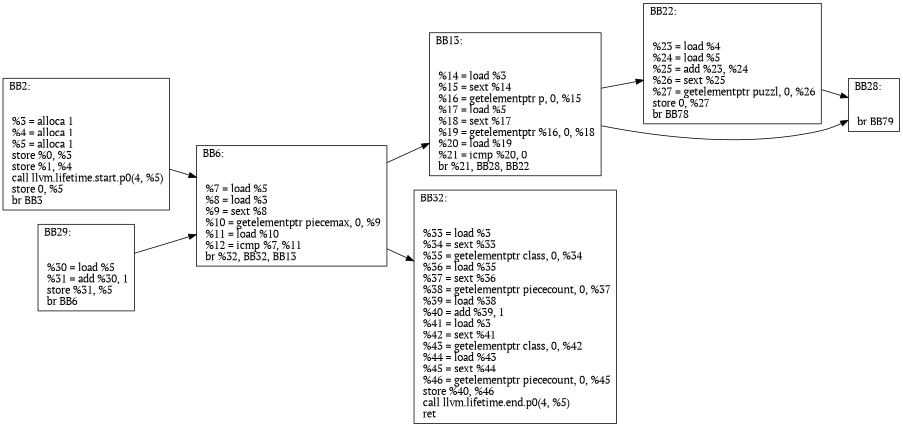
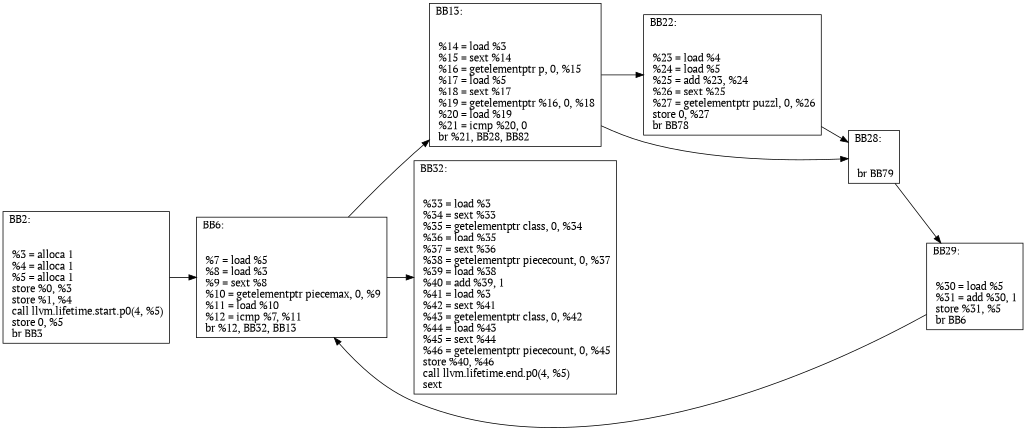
(483, 167) -> (483, 137)
none -> (916, 210)
(250, 257) -> (250, 329)
(429, 414) -> (433, 385)
